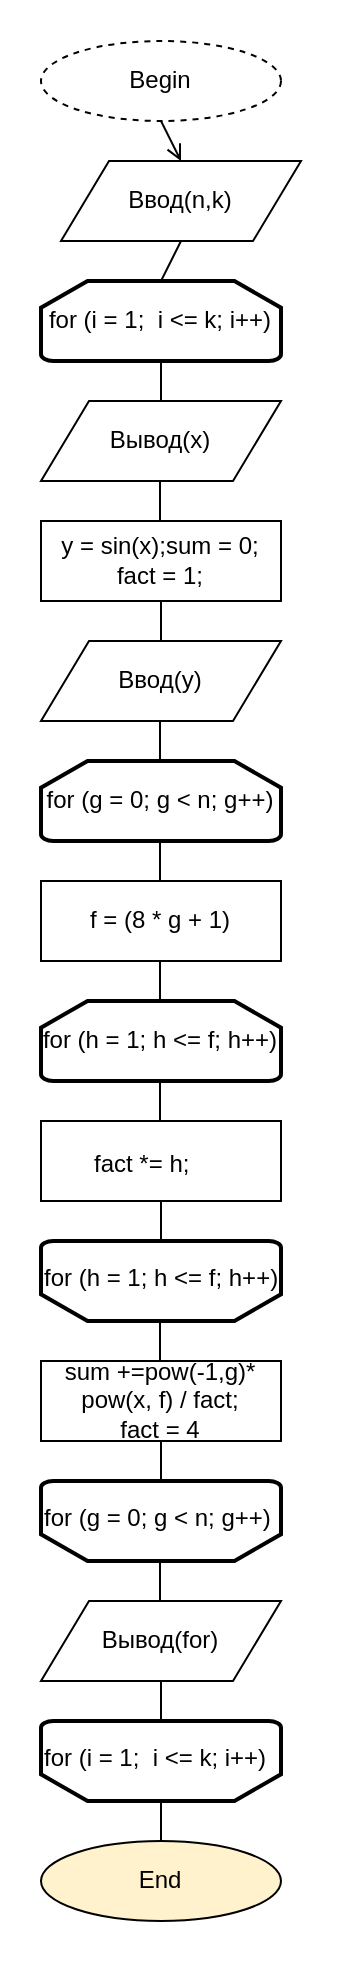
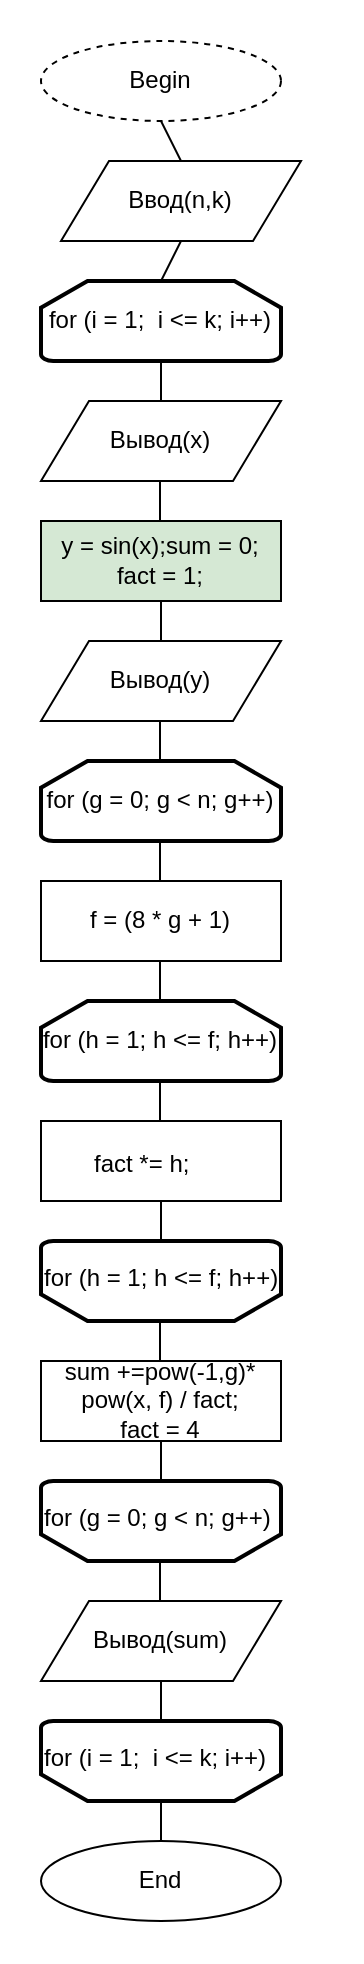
(178, 154) -> (178, 156)
(161, 561) -> (161, 561)
(161, 681) -> (161, 681)
(161, 1641) -> (161, 1641)
(161, 1881) -> (161, 1881)
